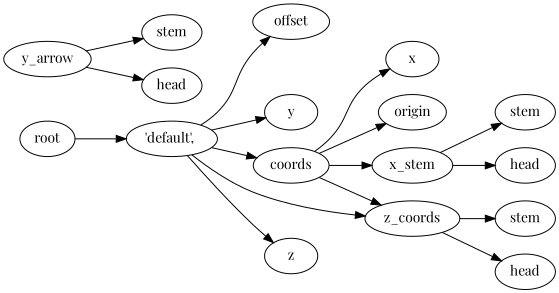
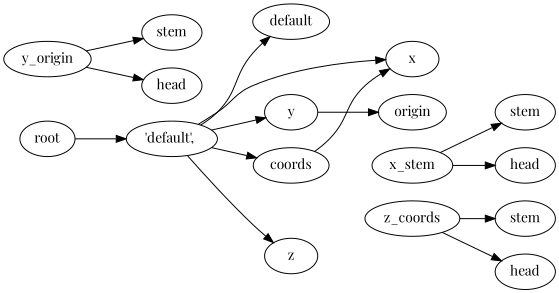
(291, 22) -> (291, 22)
(47, 59) -> (47, 59)
(348, 141) -> (339, 112)
(346, 165) -> none
(346, 189) -> none
(269, 198) -> (281, 76)
